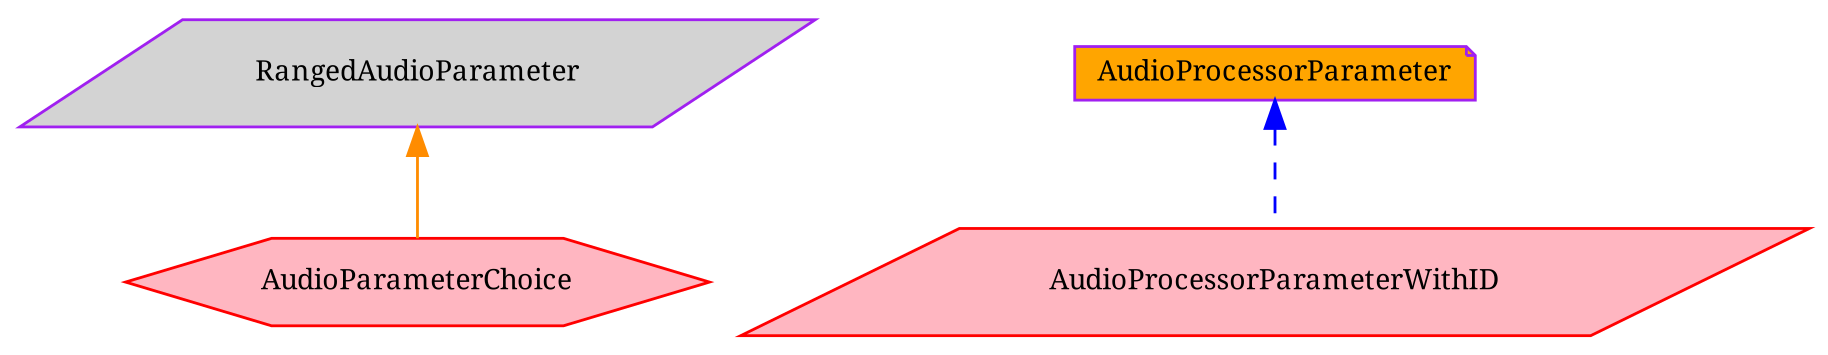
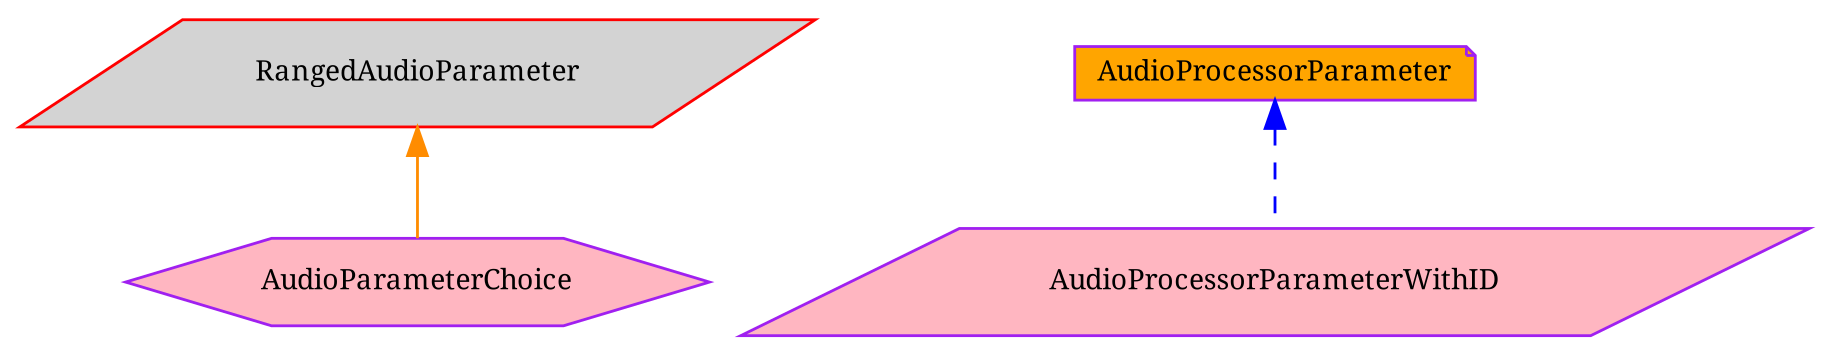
(417, 73) -> (417, 73)
(417, 282) -> (417, 282)
(1275, 282) -> (1275, 282)
